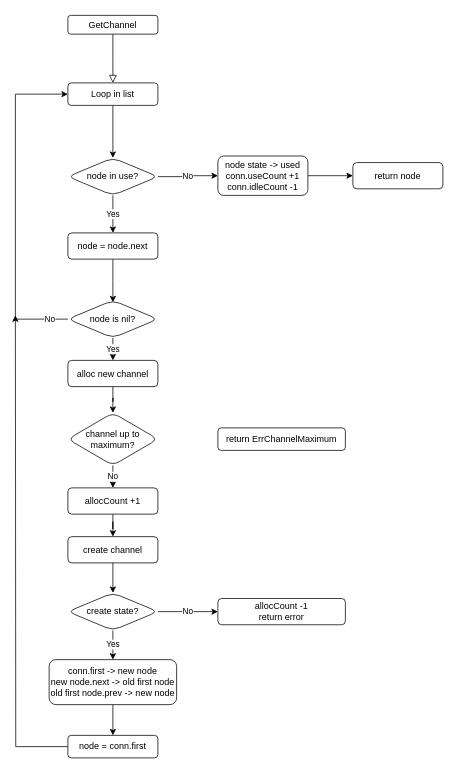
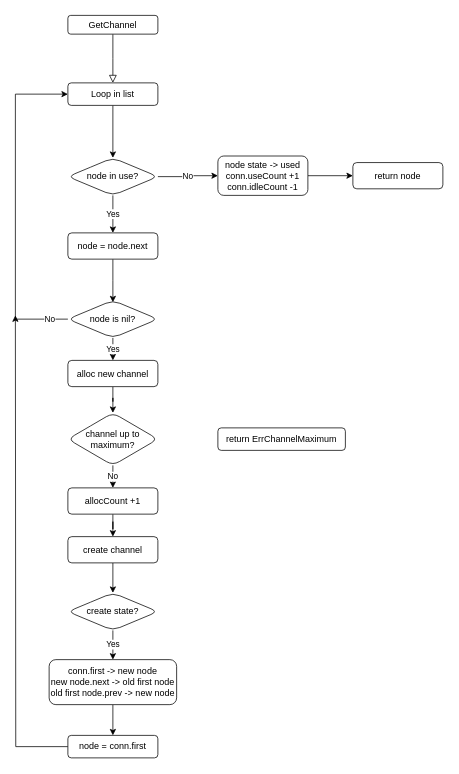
(185, 612) -> none
(282, 612) -> none
